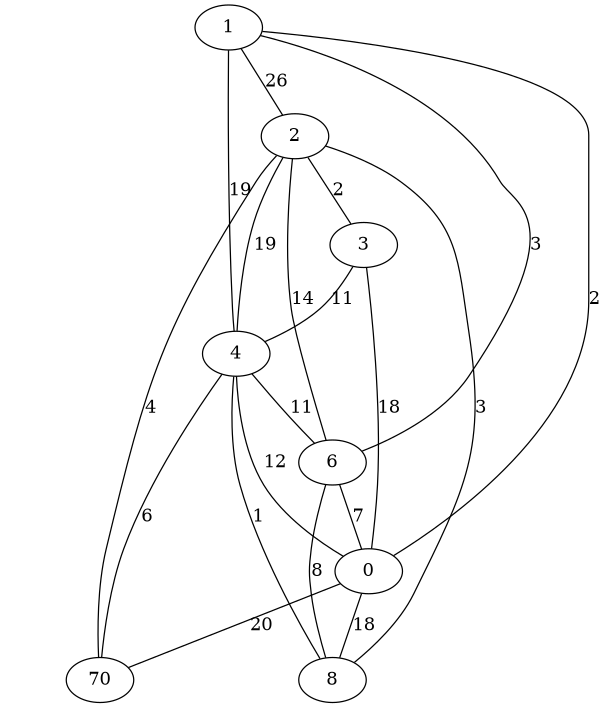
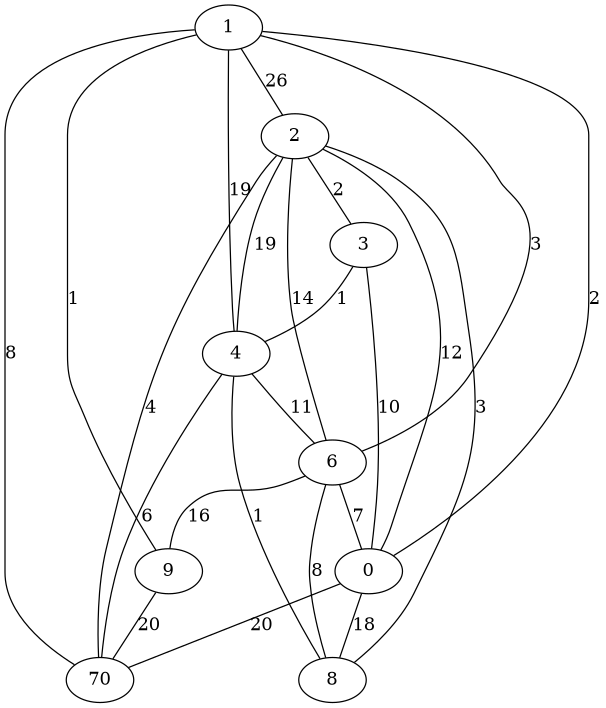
none -> (5, 295)
(342, 299) -> (342, 299)
(389, 408) -> (389, 408)
(263, 483) -> (440, 331)
none -> (169, 571)
